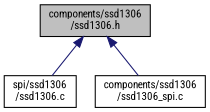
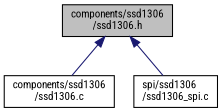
(40, 92) -> (59, 92)
(150, 92) -> (176, 92)
